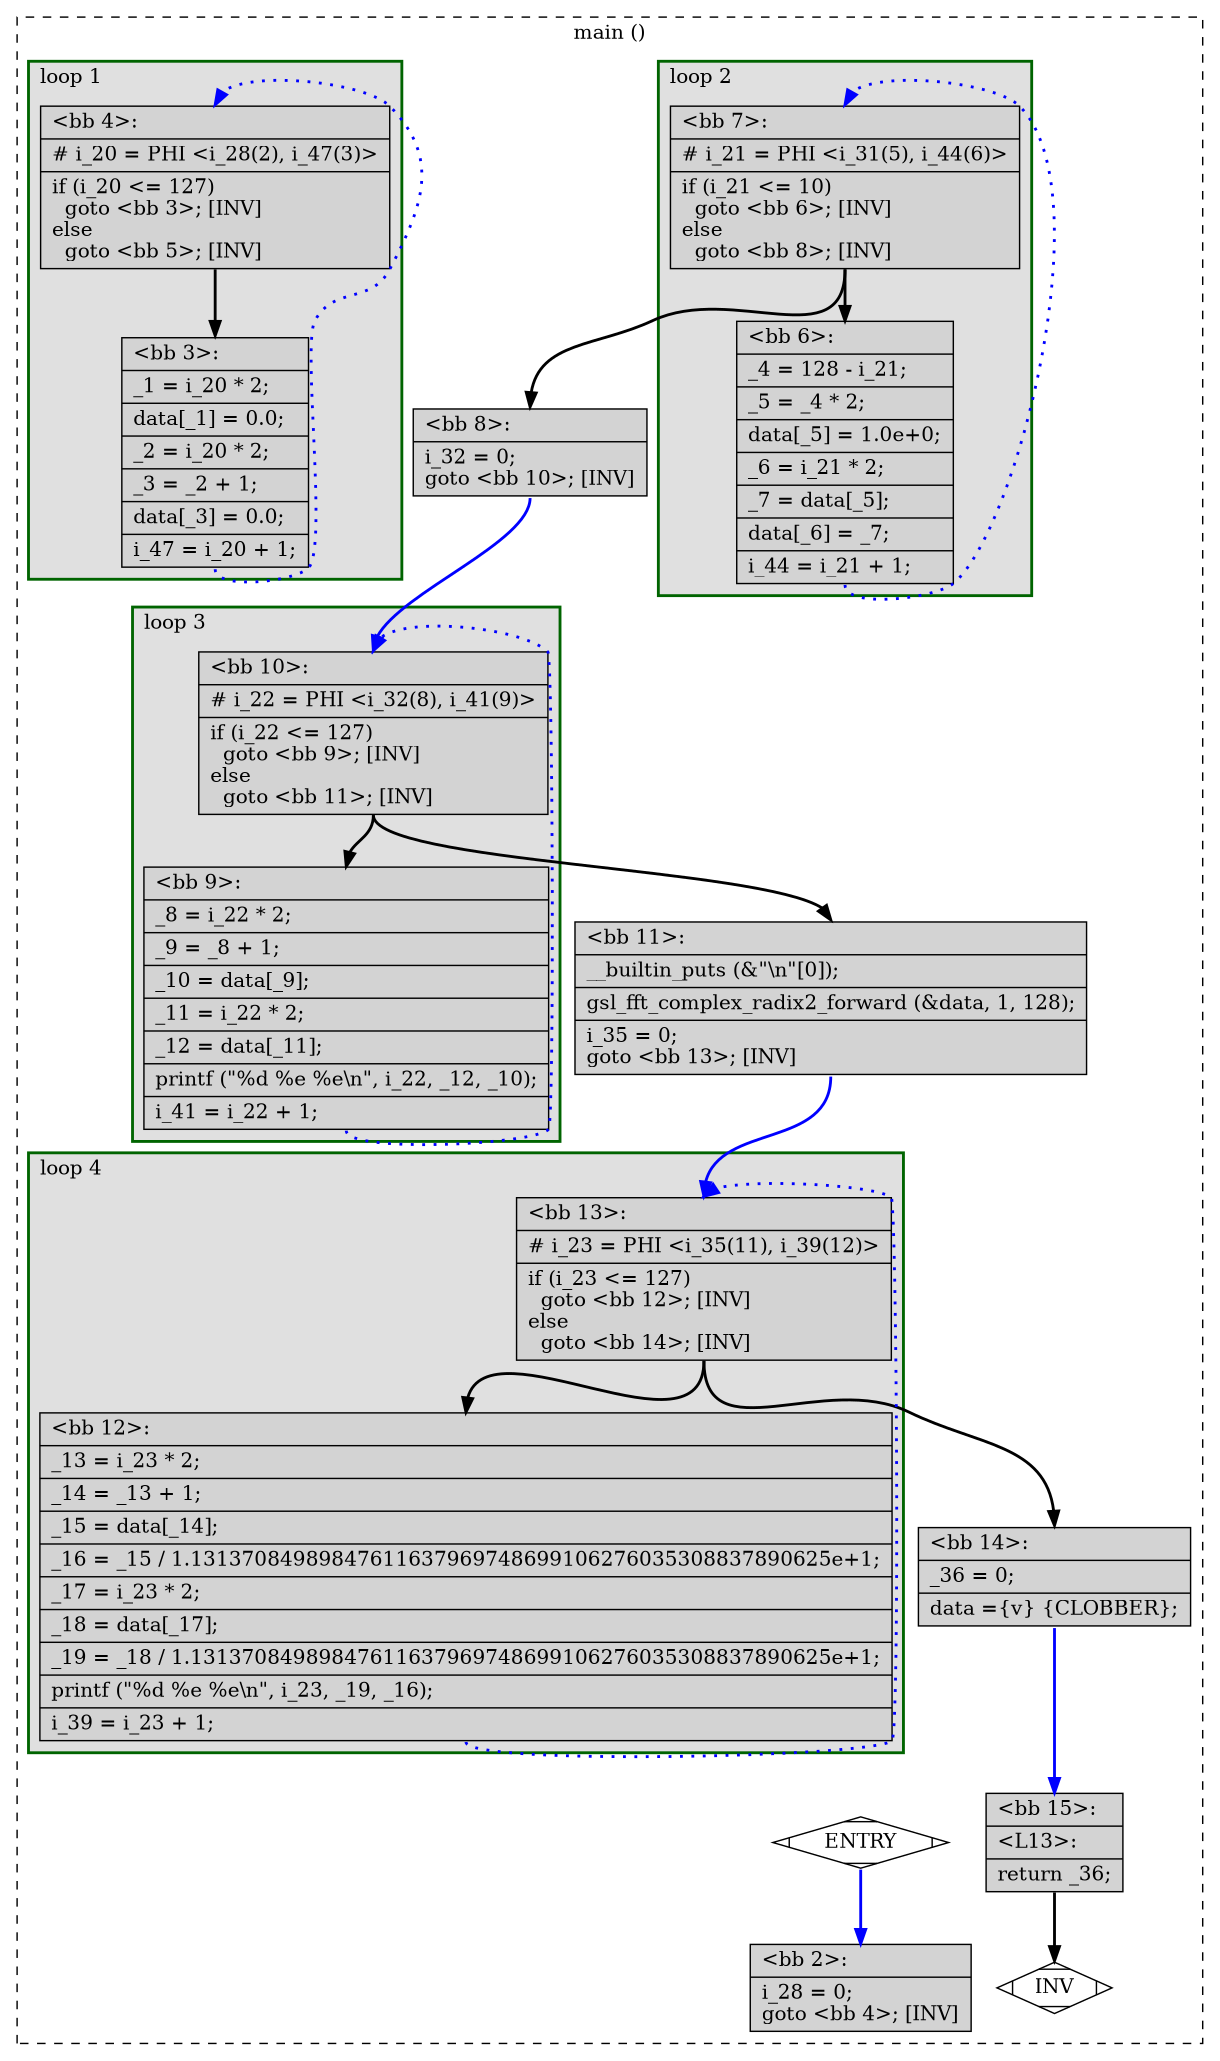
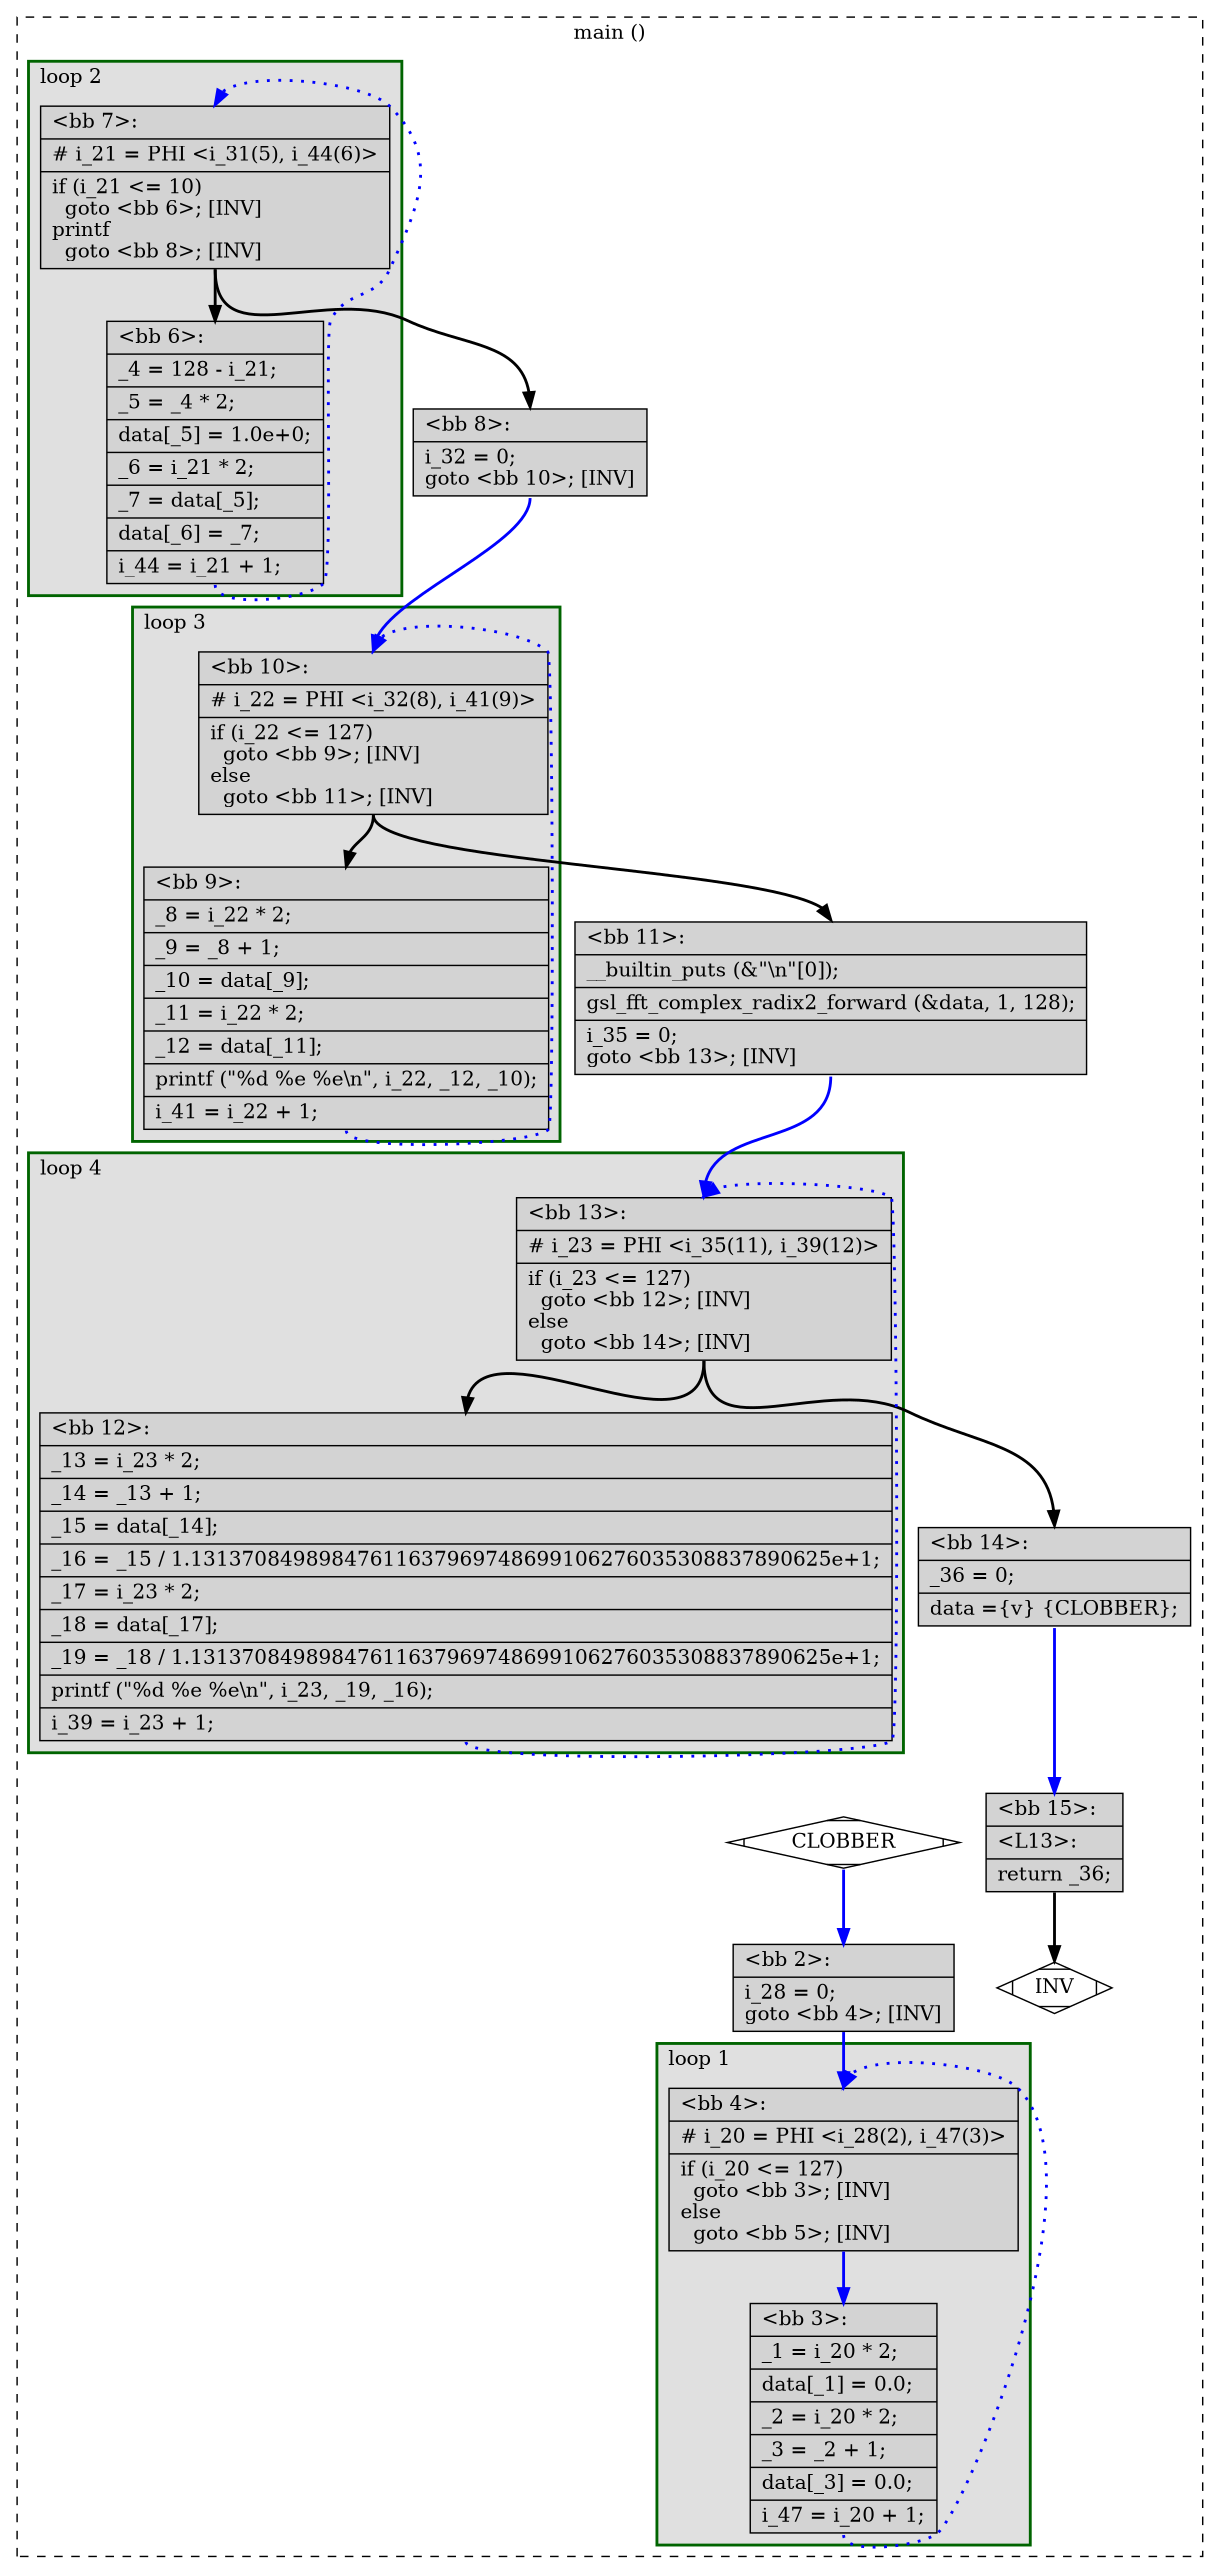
(703, 230) -> (81, 230)
(215, 295) -> (844, 2270)
(861, 1843) -> (844, 1843)
none -> (844, 2052)
